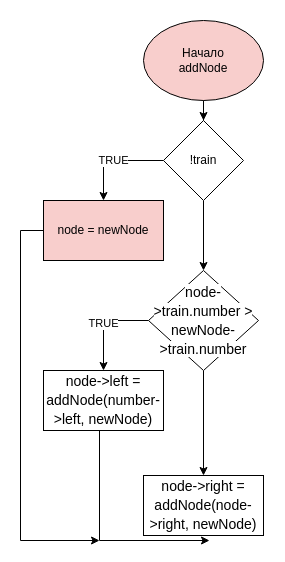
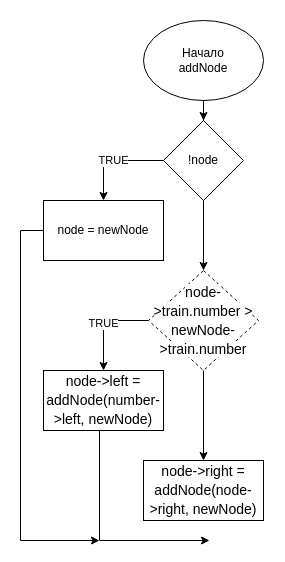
(204, 61) -> (204, 61)
(204, 161) -> (204, 161)
(104, 231) -> (104, 231)
(204, 321) -> (204, 321)
(204, 506) -> (204, 491)
